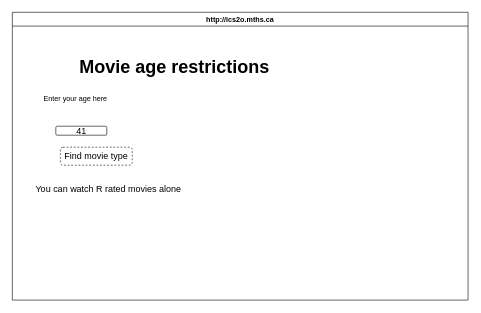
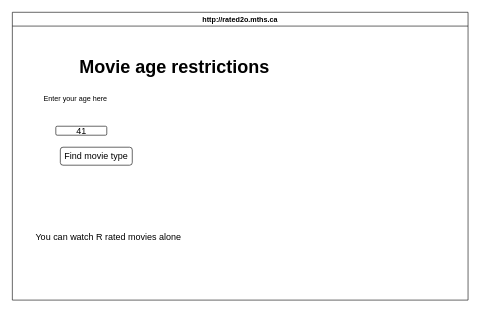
(240, 20) -> (240, 20)
(96, 156) -> (96, 156)
(108, 189) -> (108, 237)
